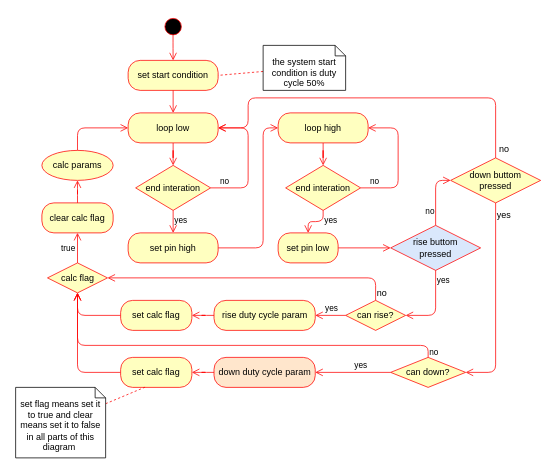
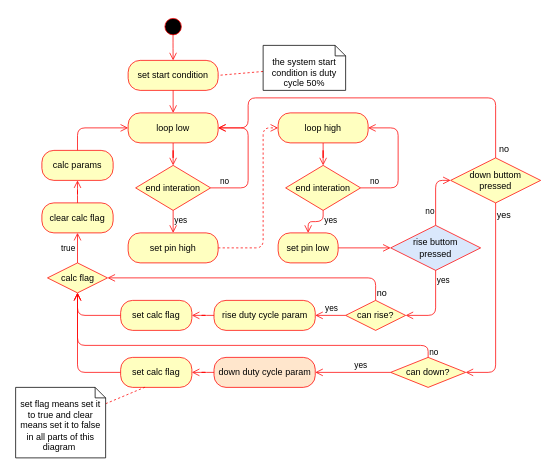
(77, 165) -> (77, 165)
(263, 203) -> (263, 203)
